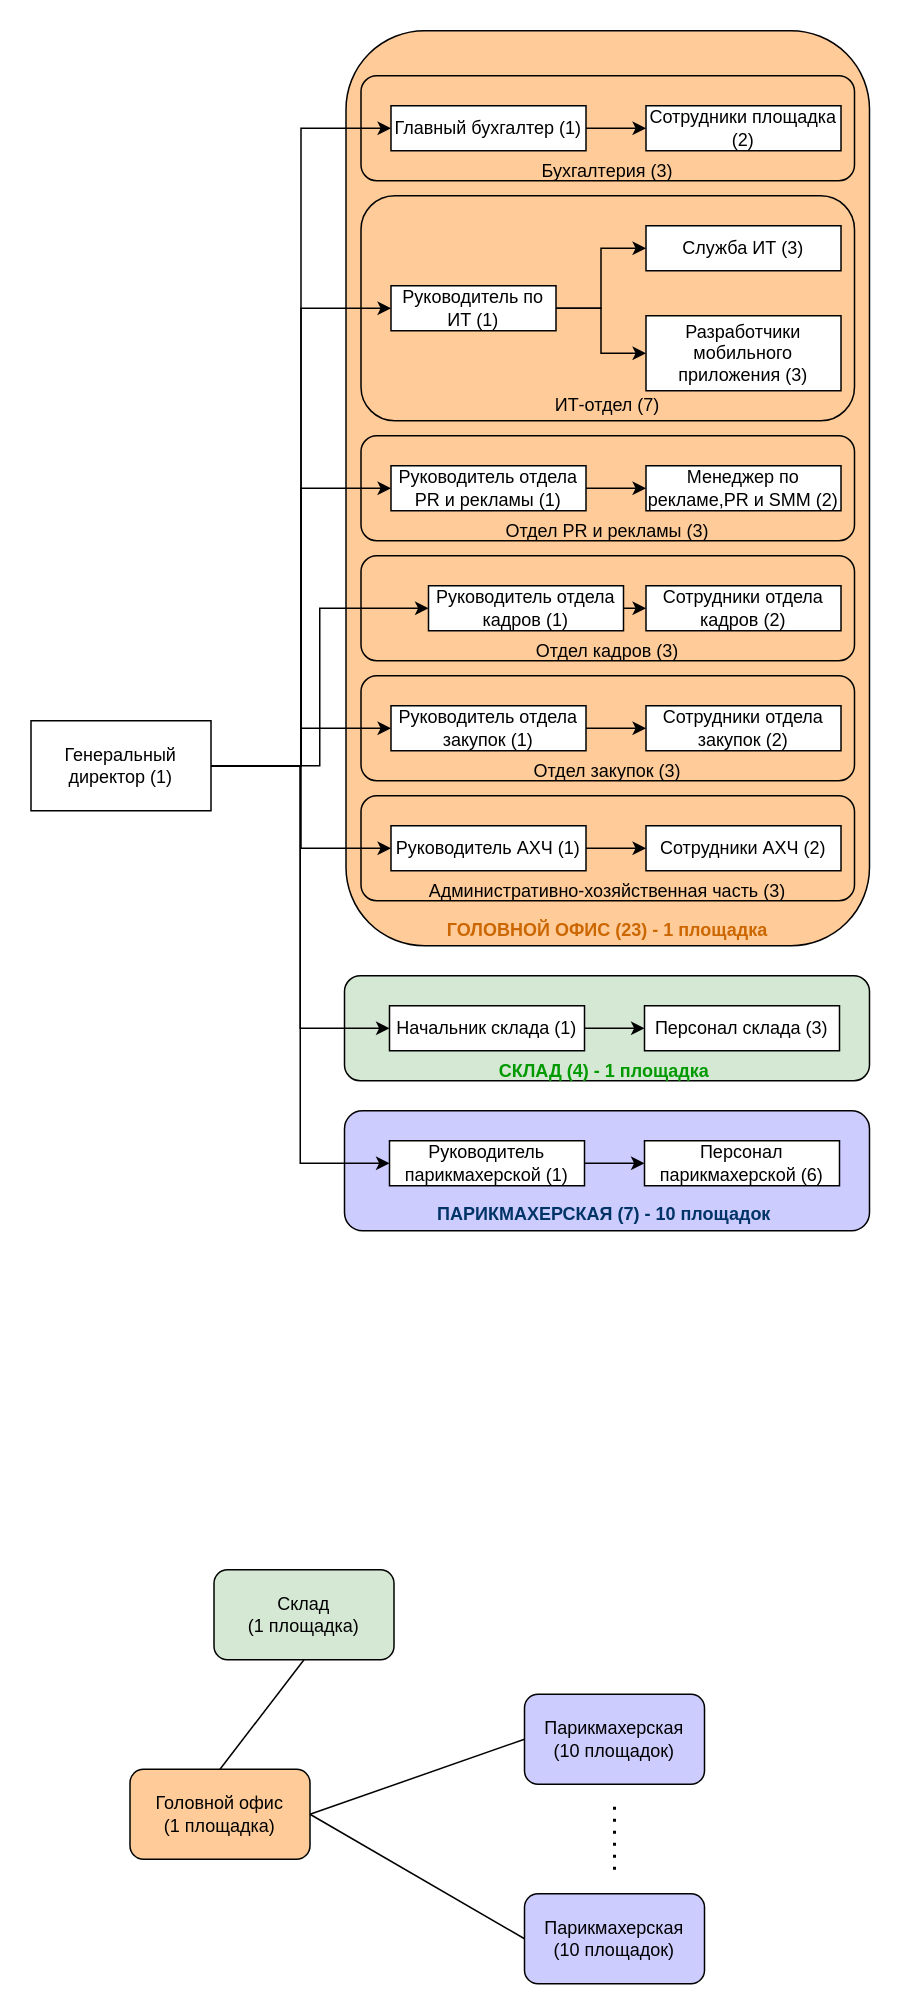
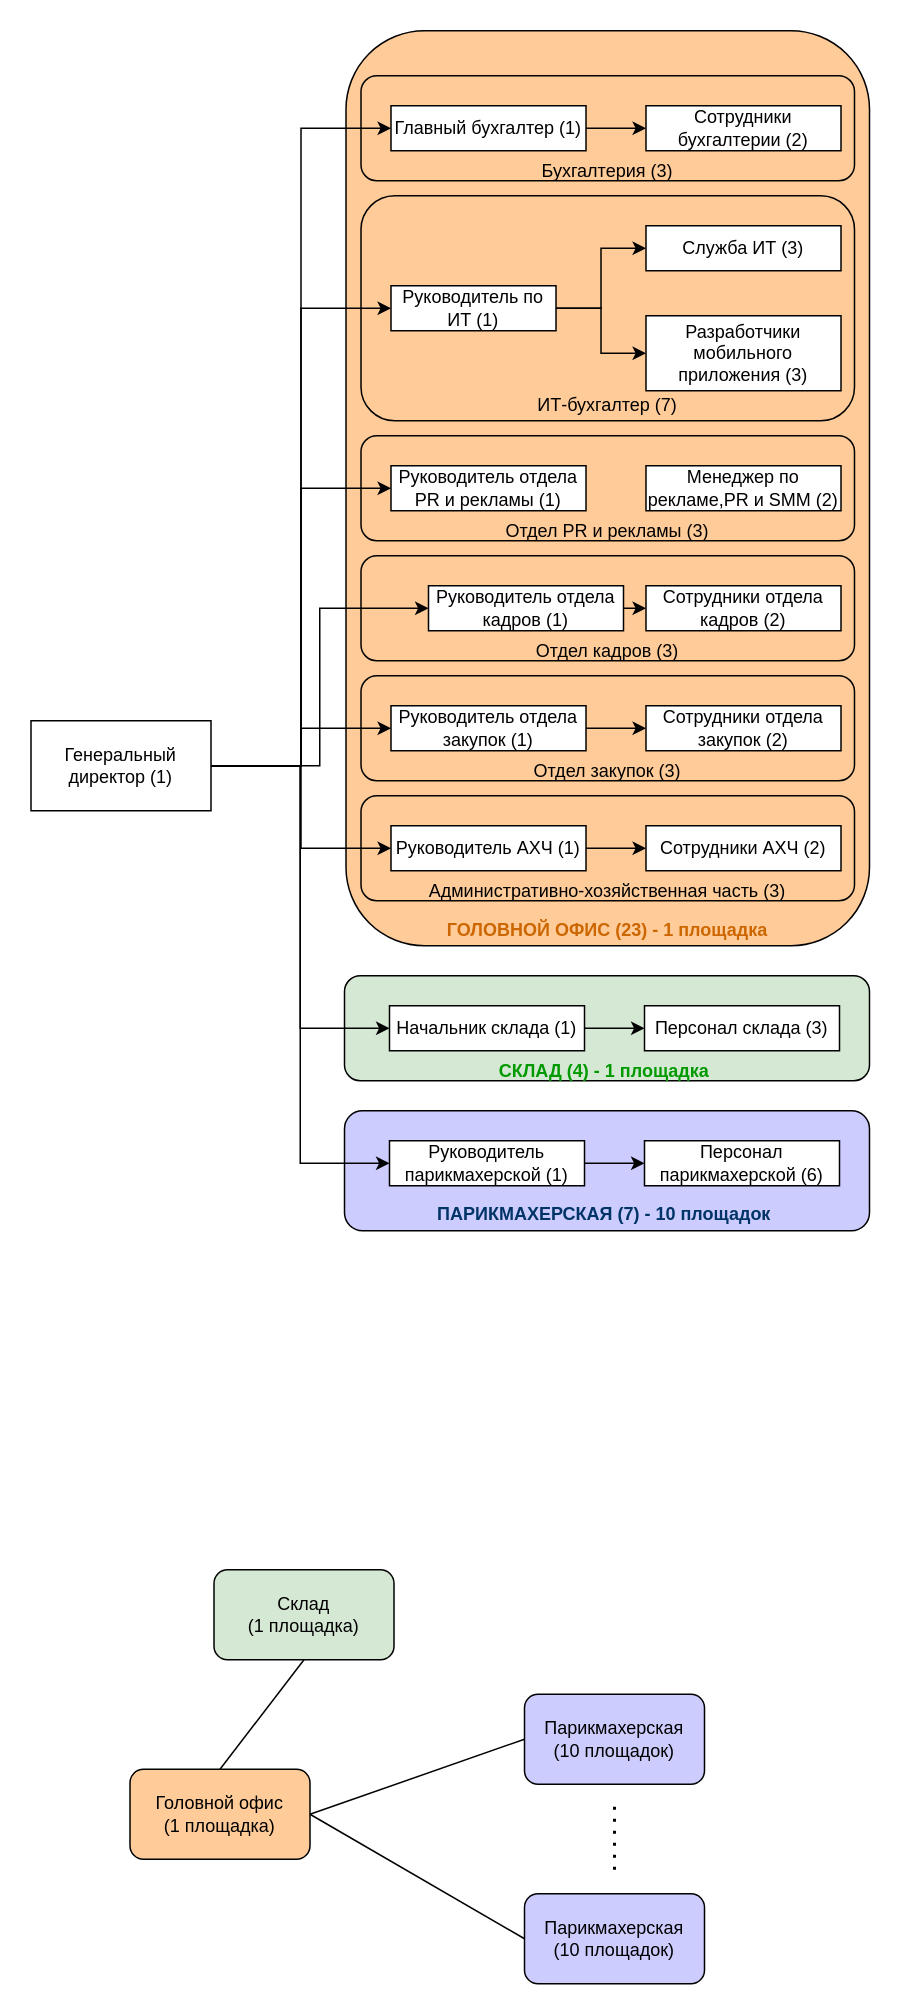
(743, 128) -> (743, 128)
(608, 308) -> (608, 308)
(611, 488) -> none
